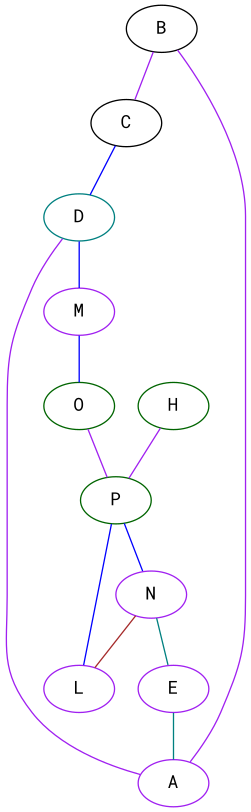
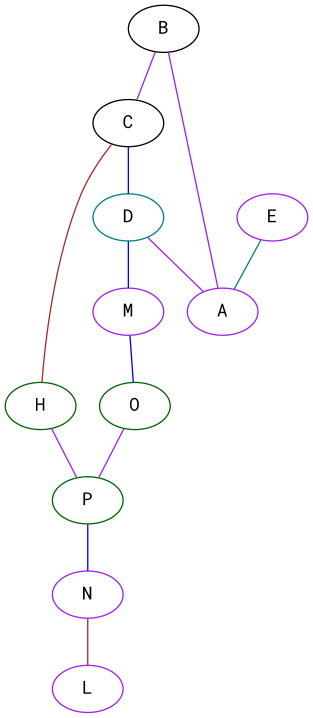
none -> (61, 258)
(98, 595) -> none
(162, 642) -> none
